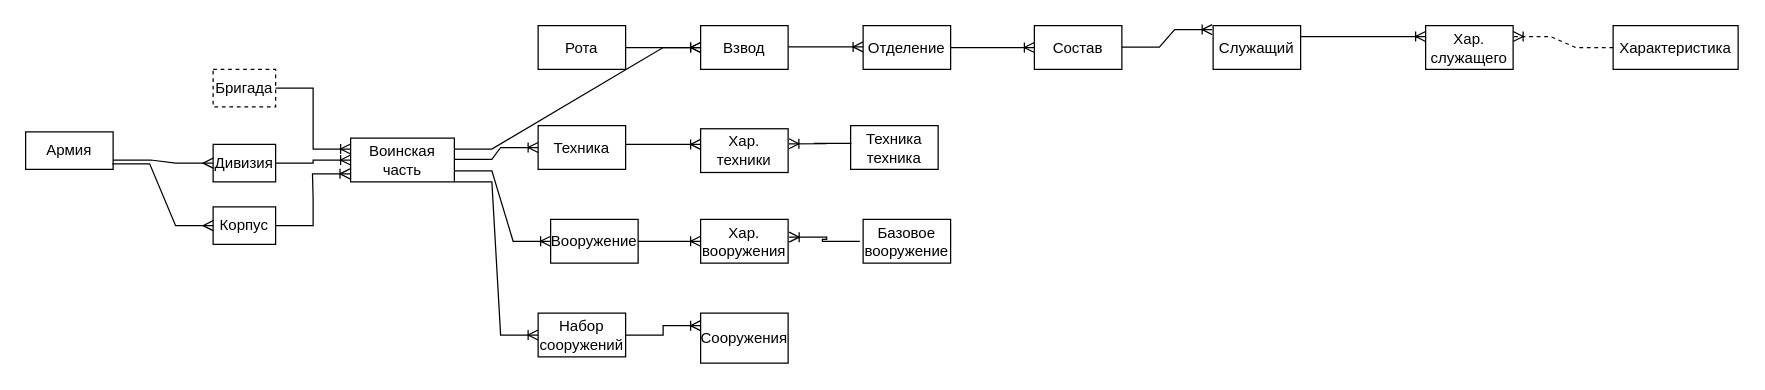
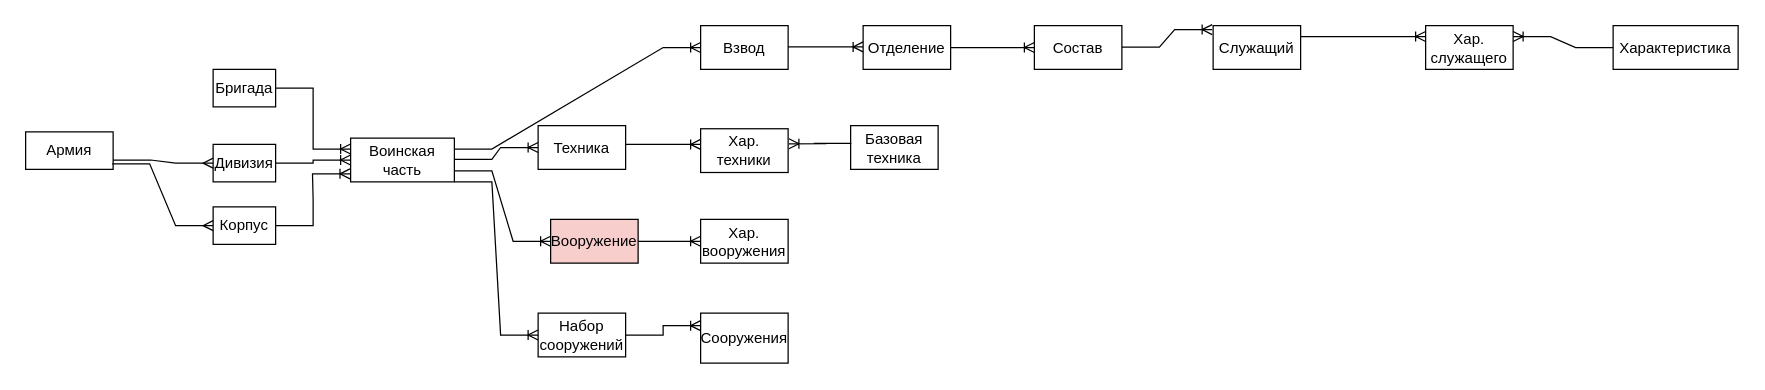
(1564, 42) -> (1564, 42)
(582, 48) -> none
(642, 48) -> none
(244, 88) -> (244, 88)
(894, 148) -> (894, 148)
(825, 239) -> none
(594, 241) -> (594, 241)
(907, 241) -> none
